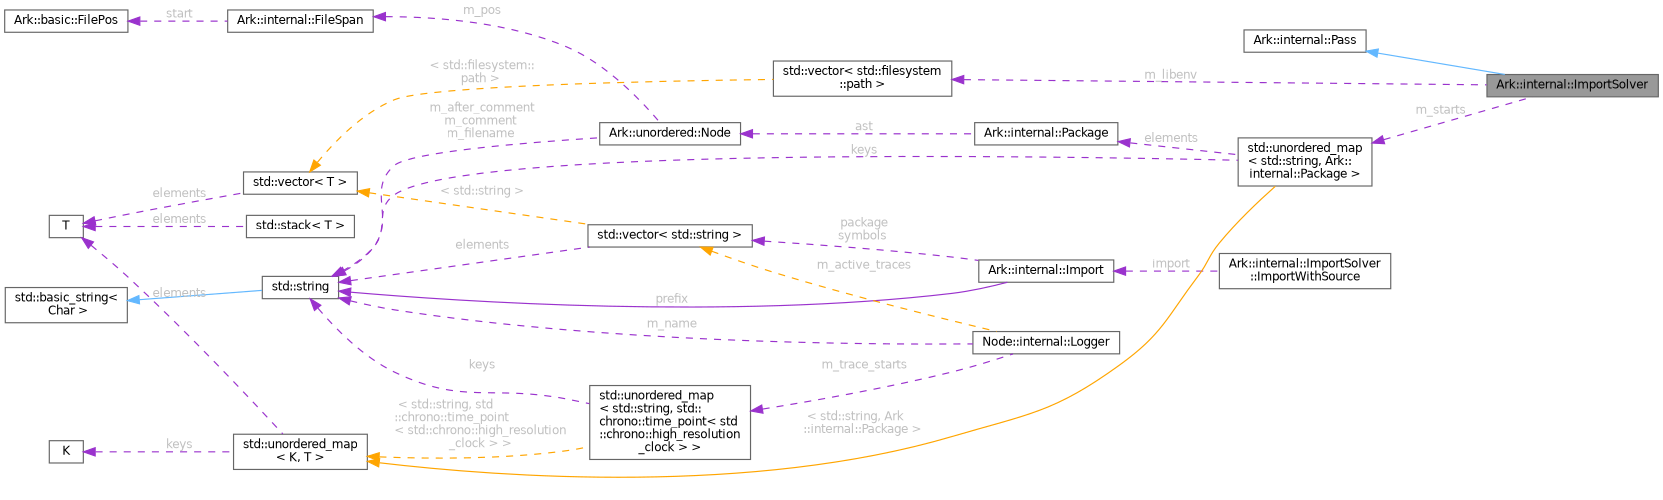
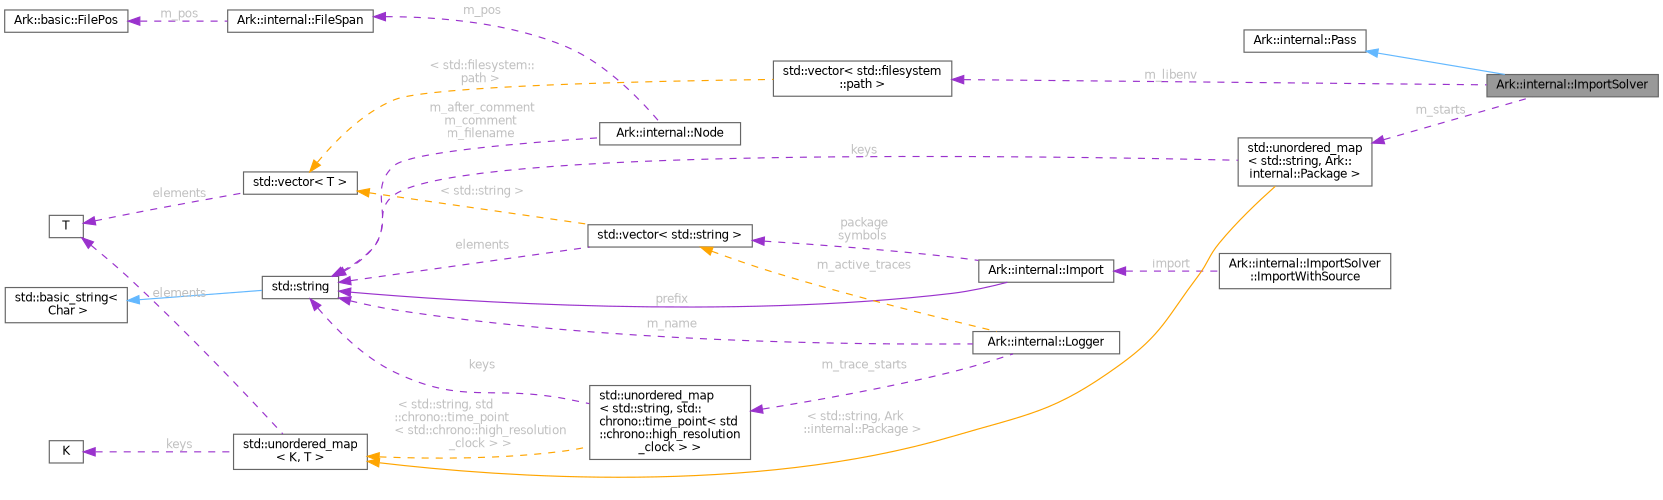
(178, 15) -> (178, 15)
(670, 134) -> (670, 134)
(1046, 134) -> none
(300, 227) -> none
(1046, 343) -> (1046, 343)
